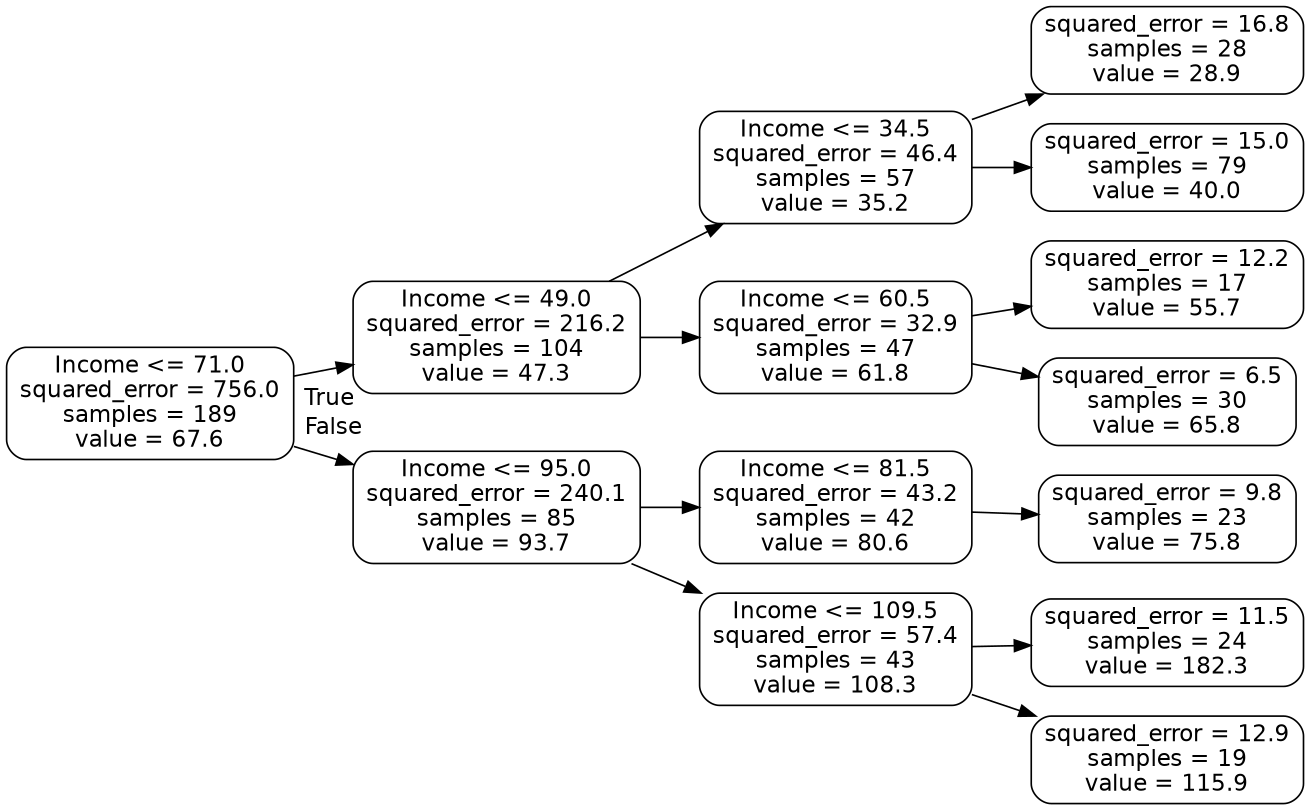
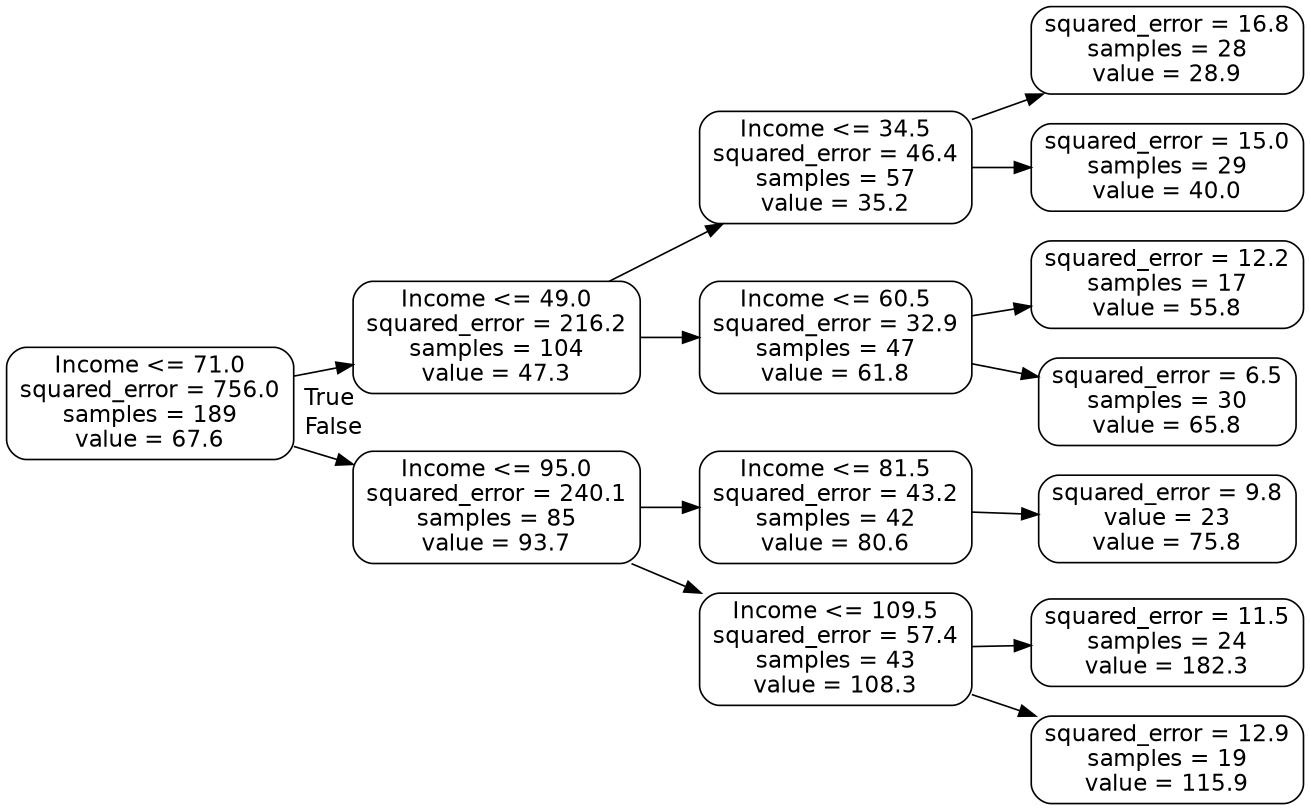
(1167, 167) -> (1167, 167)
(1167, 285) -> (1167, 285)
(1167, 519) -> (1167, 519)
